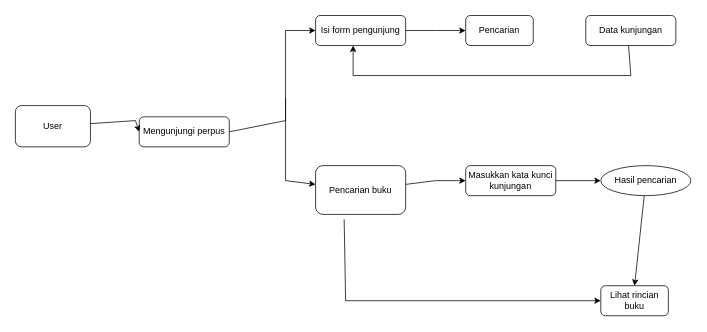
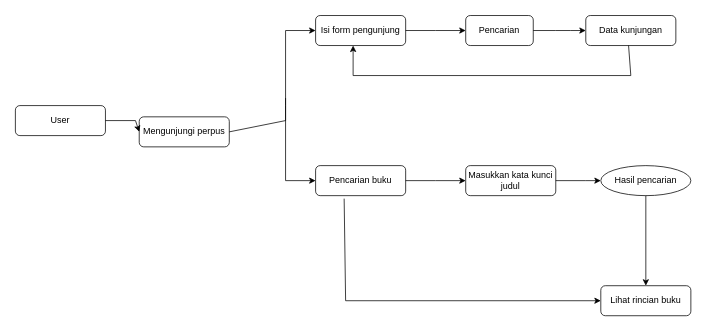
none -> (556, 30)
(53, 126) -> (60, 120)
(510, 180) -> (510, 180)
(360, 190) -> (360, 180)
(634, 300) -> (645, 300)
